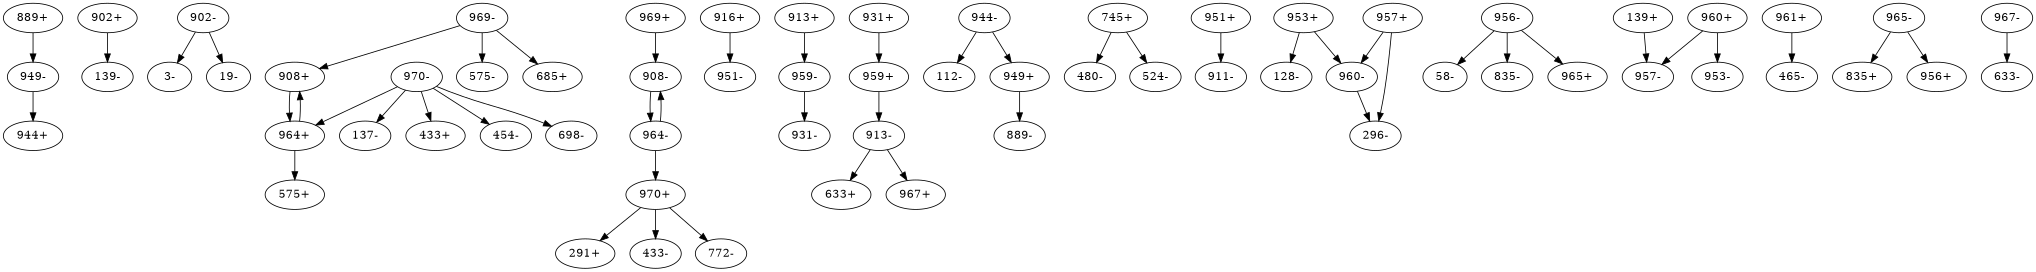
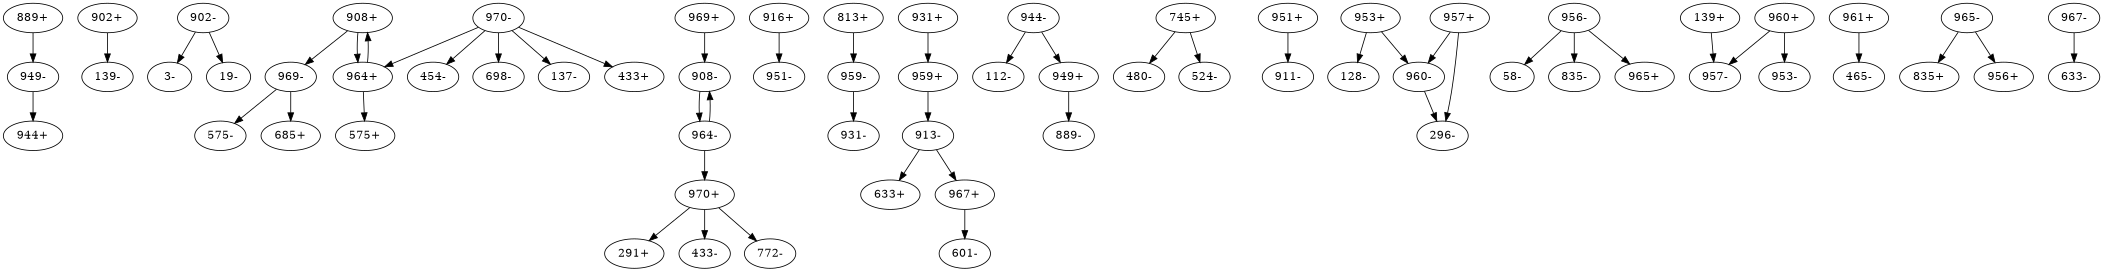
(804, 18) -> (854, 18)
(394, 46) -> (330, 45)
none -> (965, 254)
